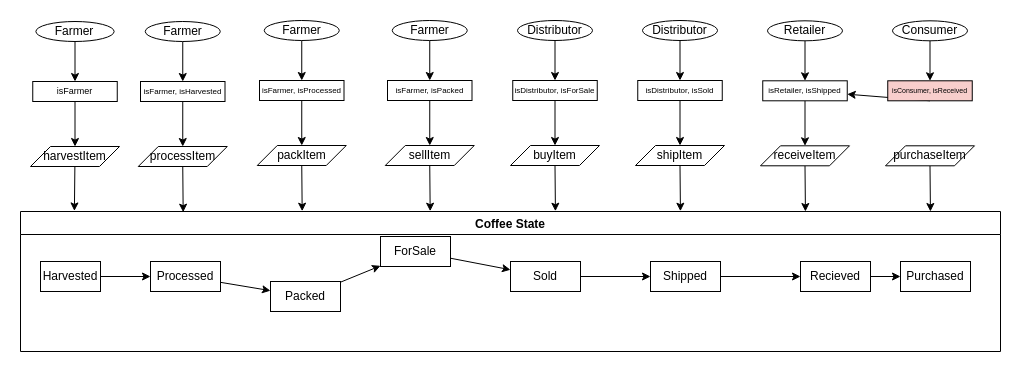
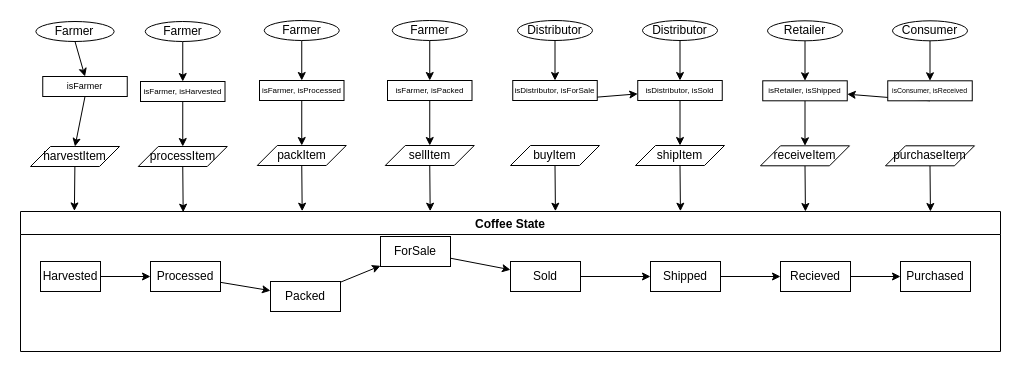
(930, 91) -> (930, 91)
(75, 92) -> (85, 87)
(555, 120) -> (613, 96)
(836, 277) -> (816, 277)
